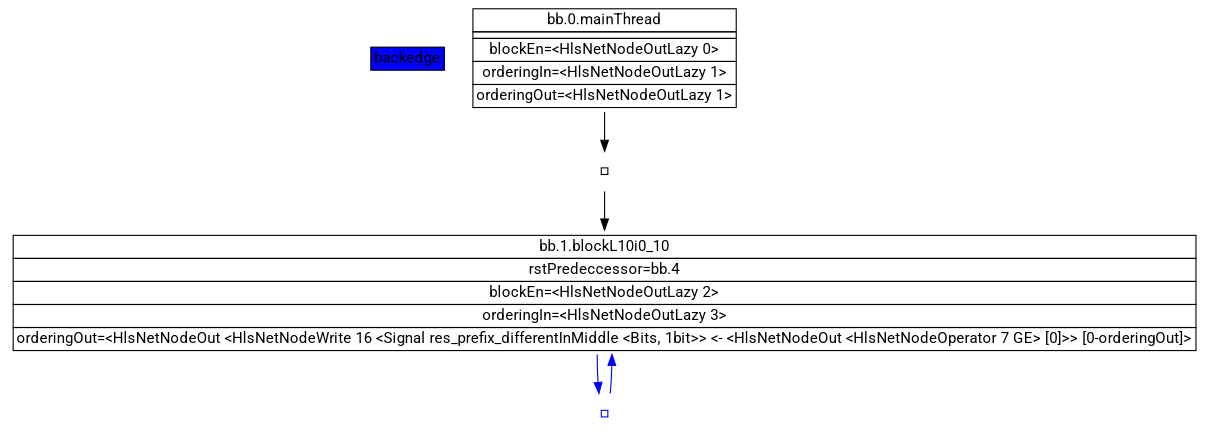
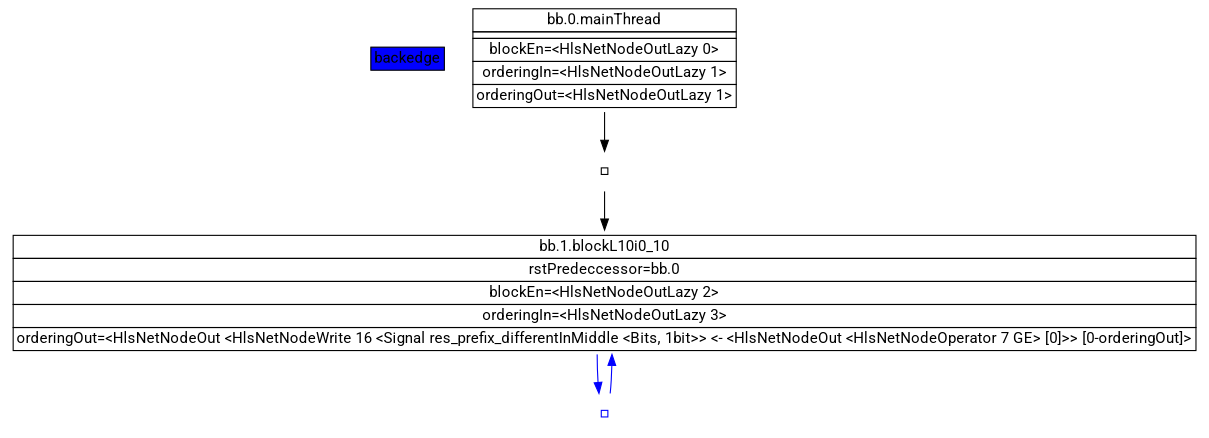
(605, 269) -> (605, 269)
